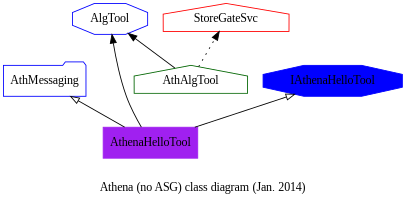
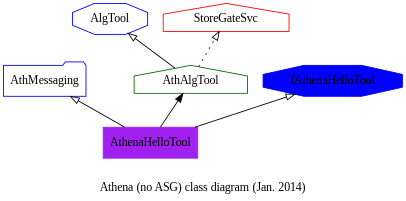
(155, 53) -> (155, 53)
(207, 53) -> (207, 53)
(123, 87) -> (169, 114)
